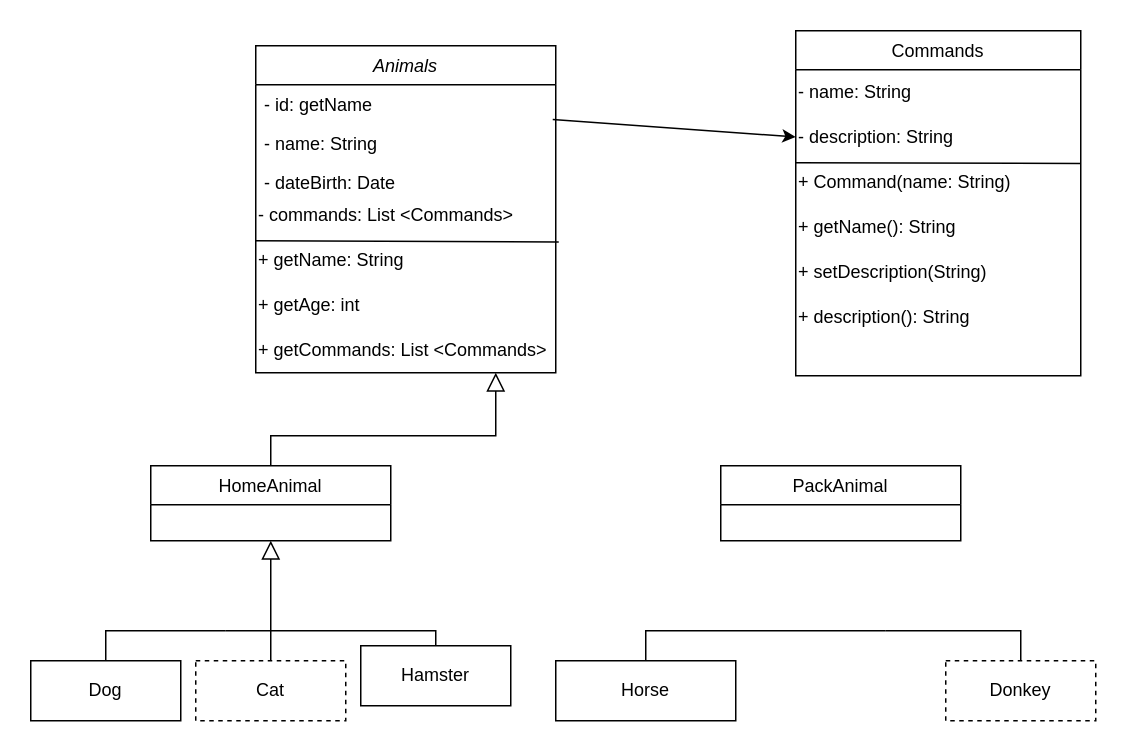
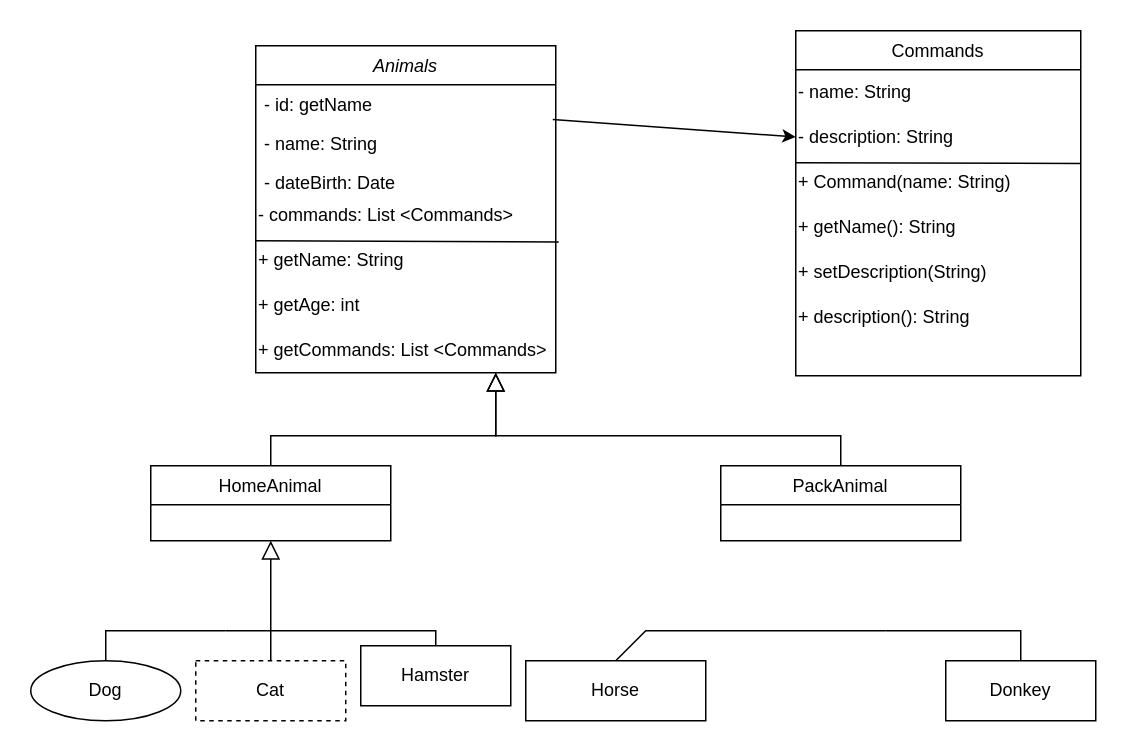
none -> (684, 436)
(106, 691) -> (106, 691)
(646, 691) -> (616, 691)
(1021, 691) -> (1021, 691)
